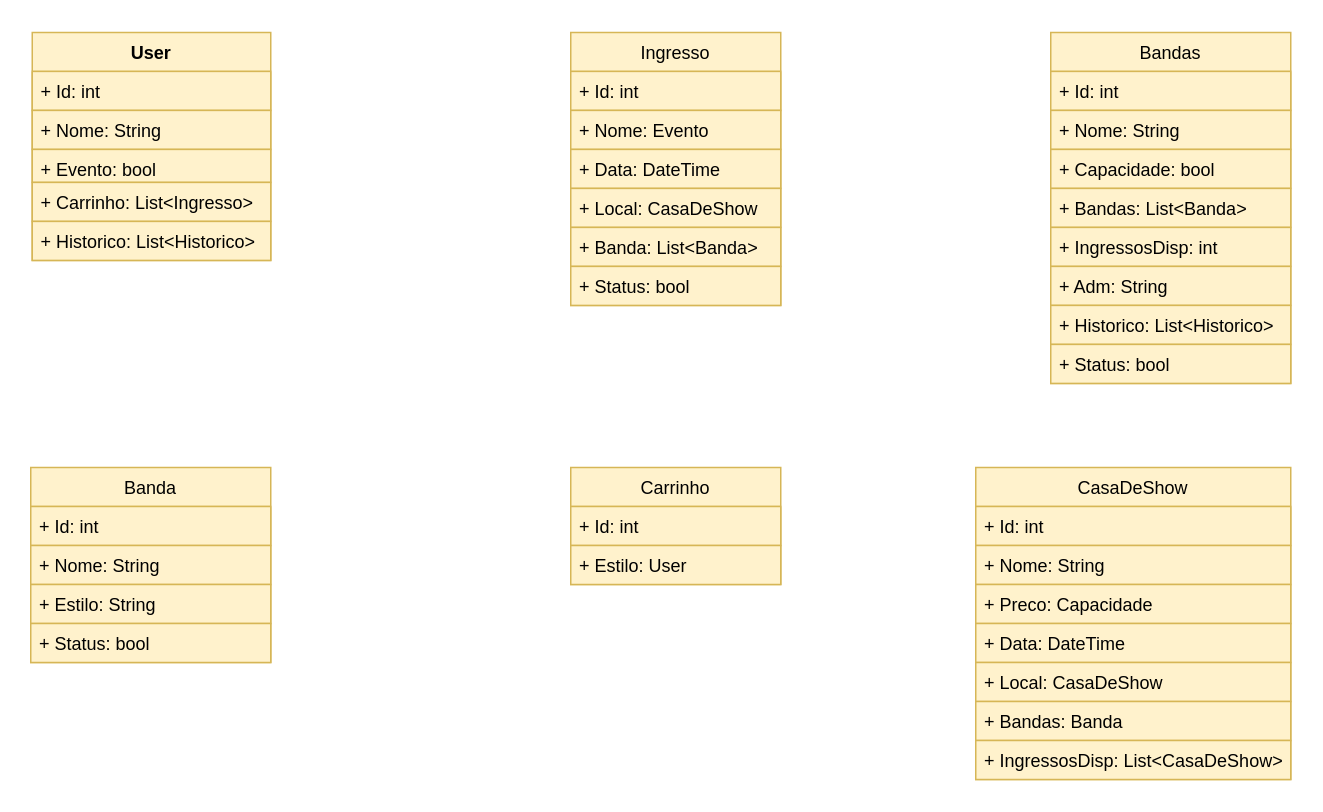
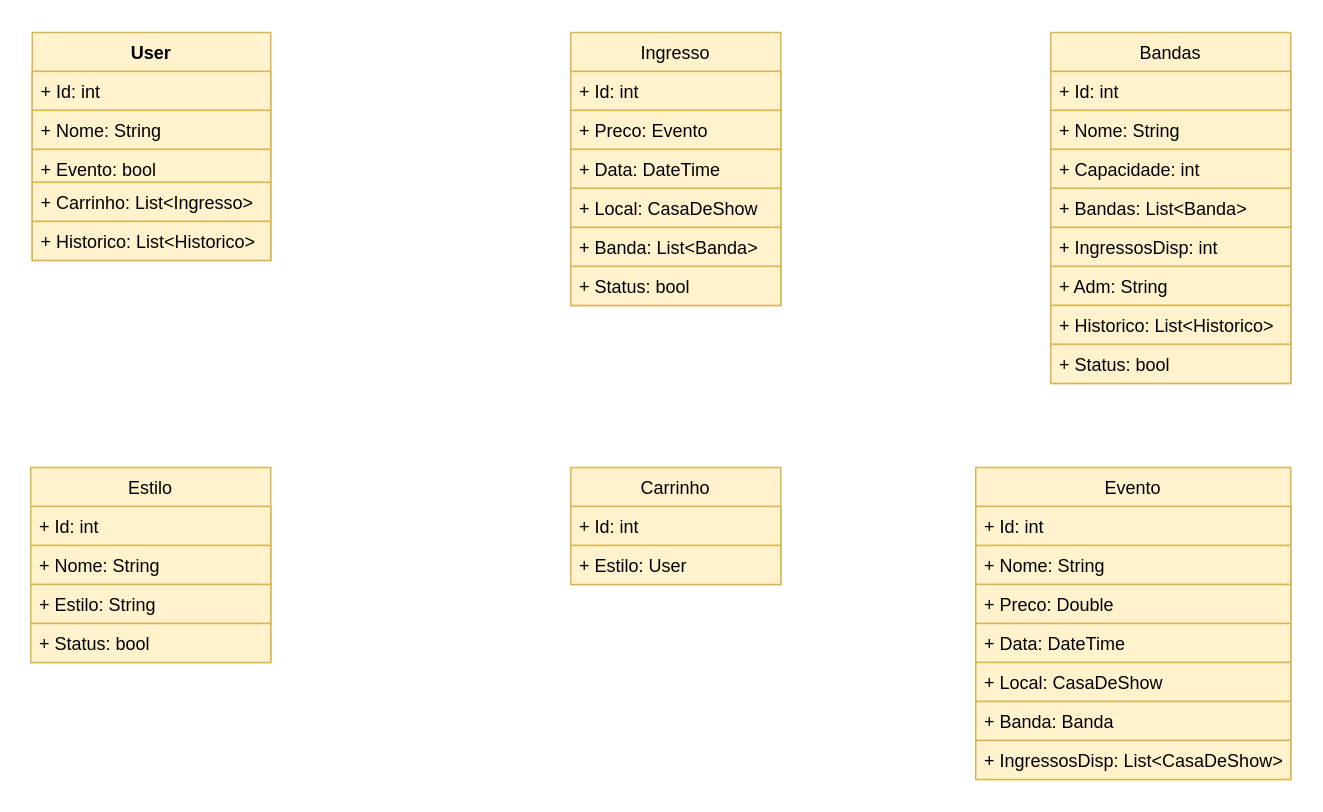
(643, 130) -> (648, 130)
(1138, 169) -> (1133, 169)
(150, 488) -> (150, 488)
(1133, 488) -> (1133, 488)
(1070, 605) -> (1050, 605)
(1053, 722) -> (1048, 722)
